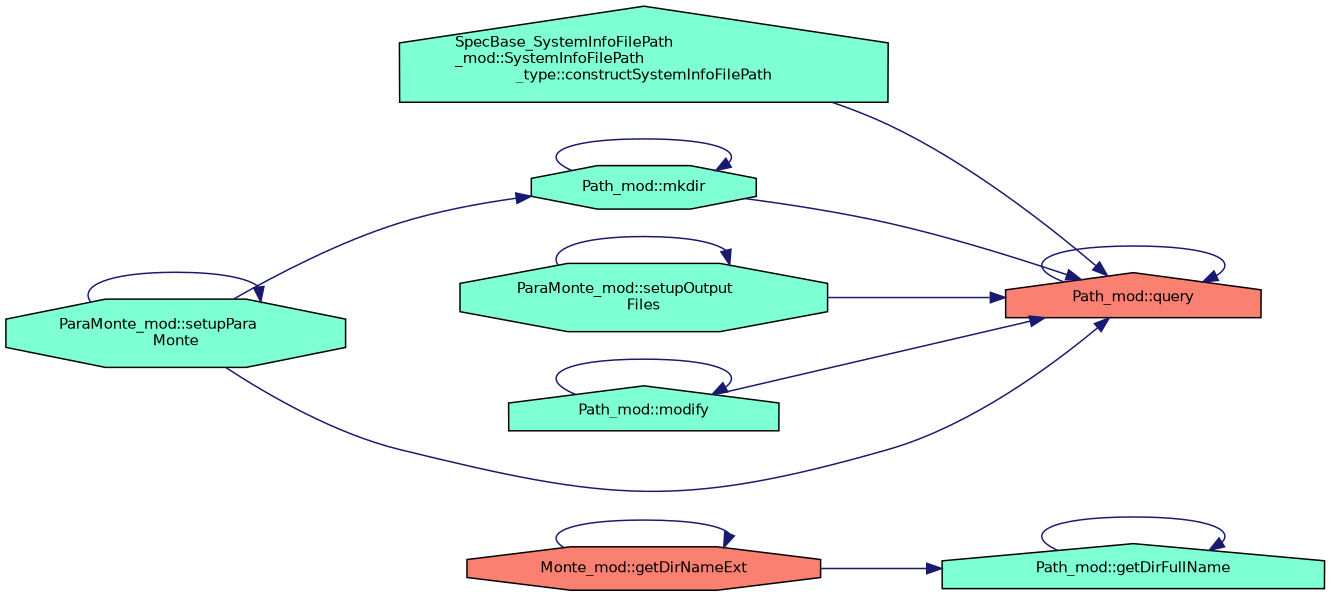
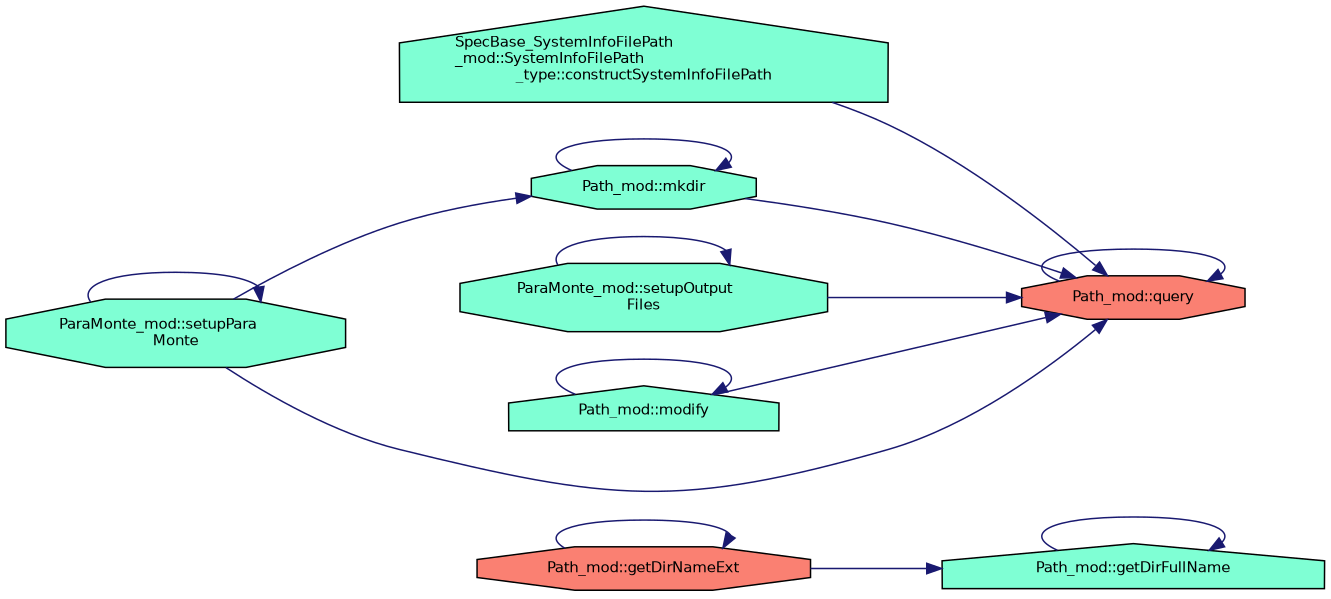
(1133, 298) -> (1133, 298)
(644, 569) -> (644, 569)
